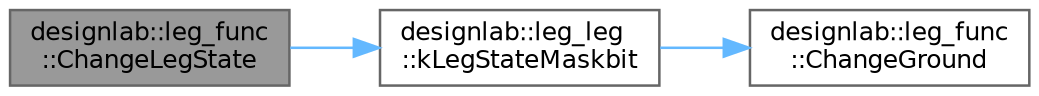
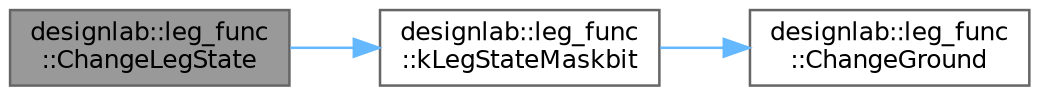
(520, 48) -> (520, 48)
